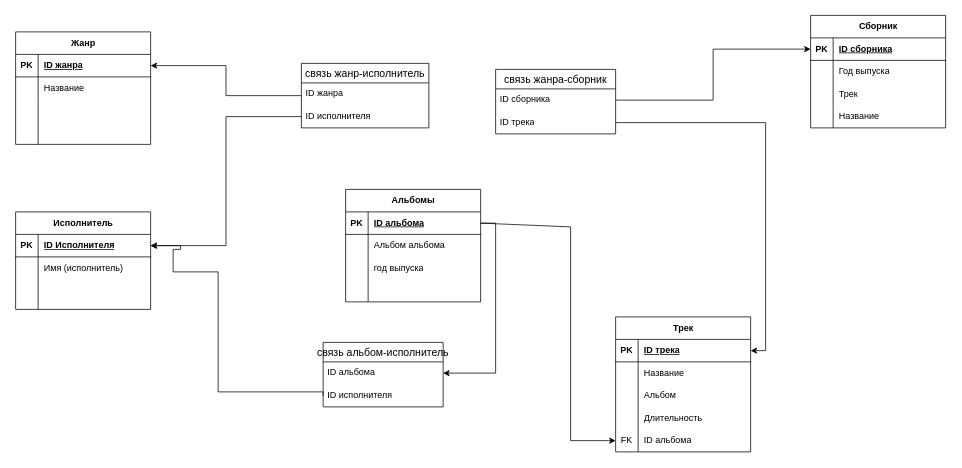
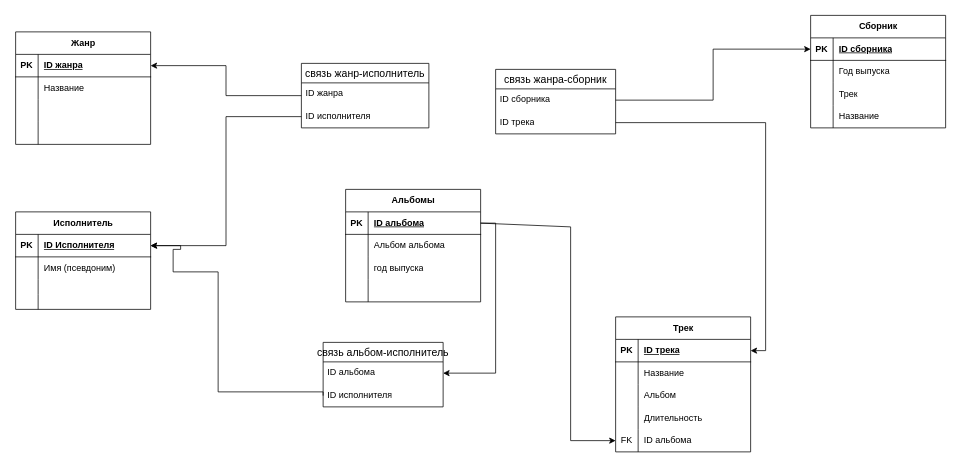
(86, 268) -> (81, 268)
